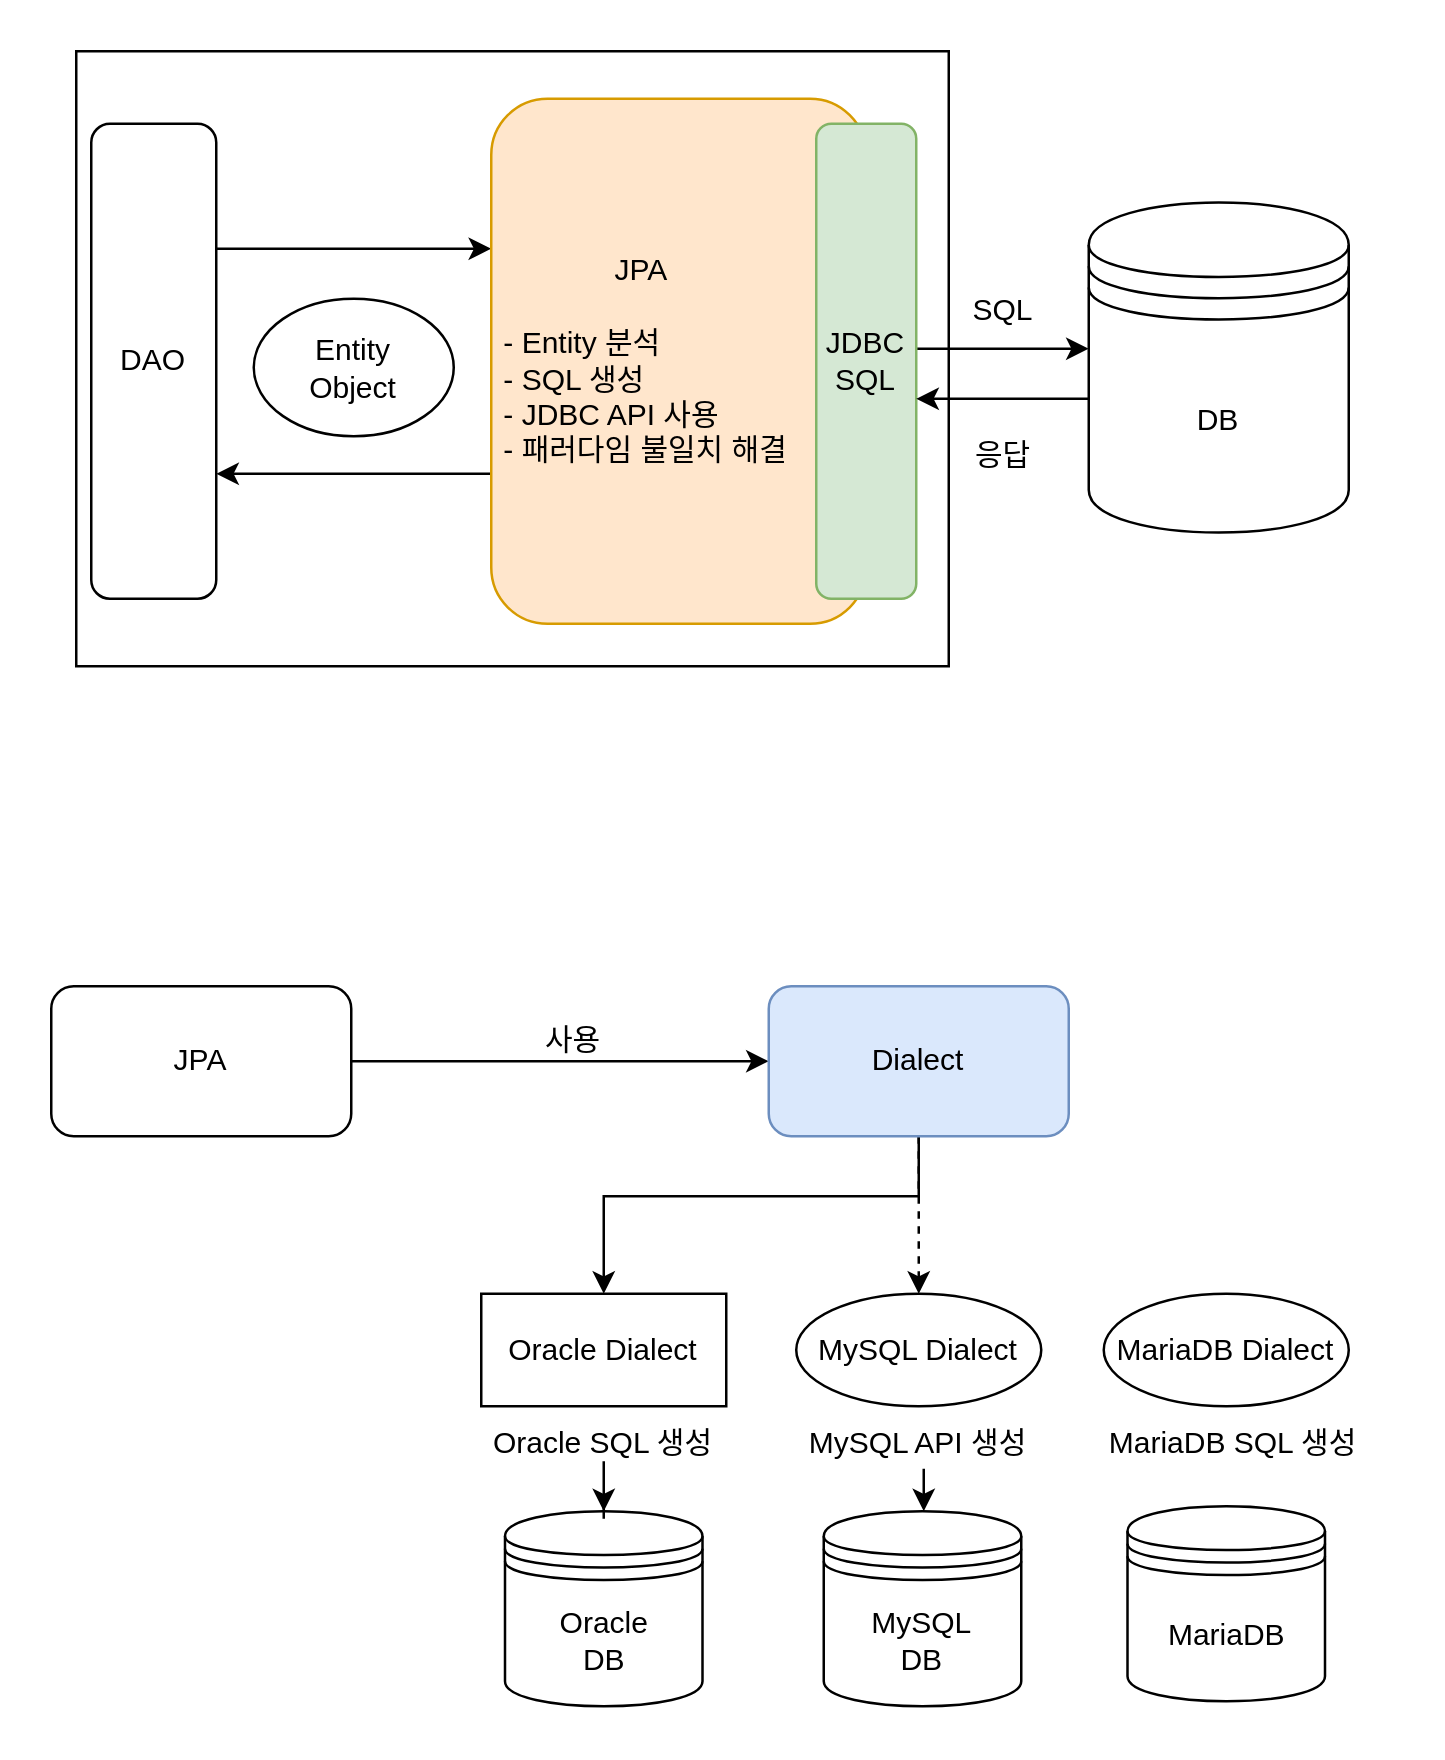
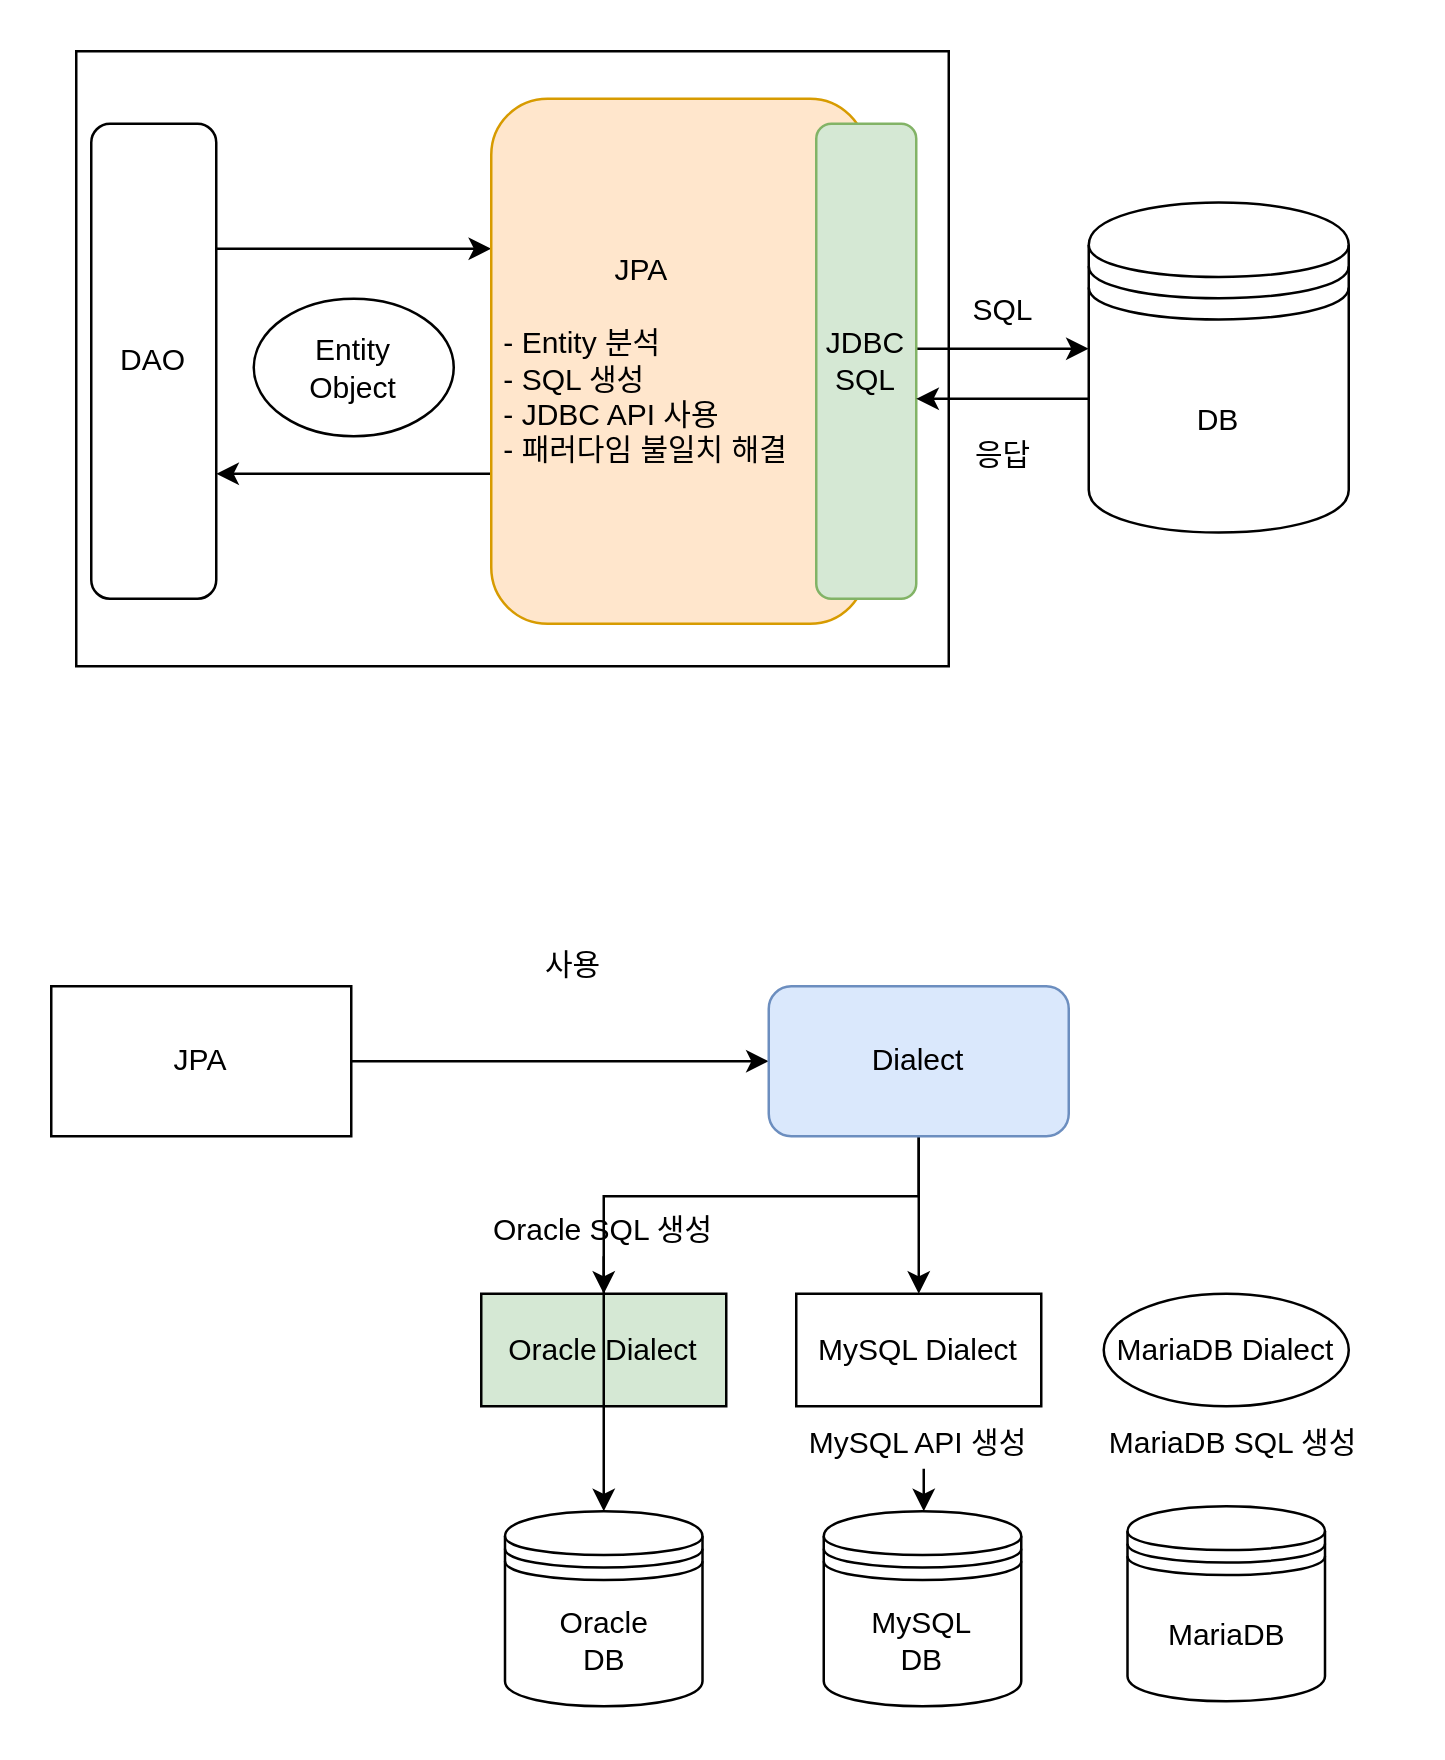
(574, 1041) -> (574, 966)
(201, 1061) -> (201, 1061)
(919, 1237) -> (919, 1237)
(604, 1350) -> (604, 1350)
(919, 1350) -> (919, 1350)
(604, 1444) -> (604, 1231)
